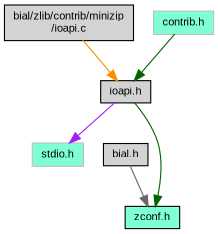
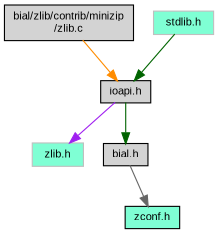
(69, 23) -> (69, 23)
(184, 23) -> (184, 23)
(159, 146) -> (126, 117)
(58, 155) -> (58, 155)
